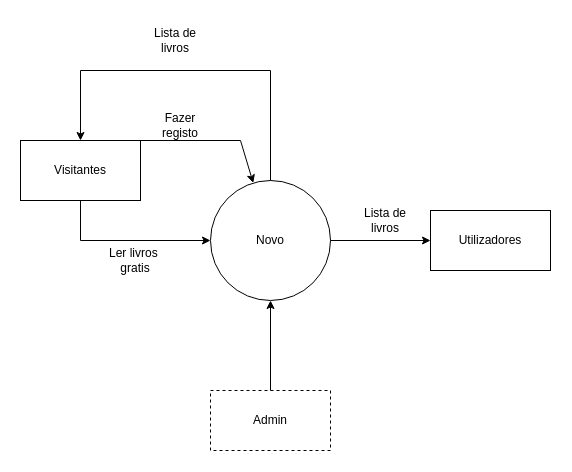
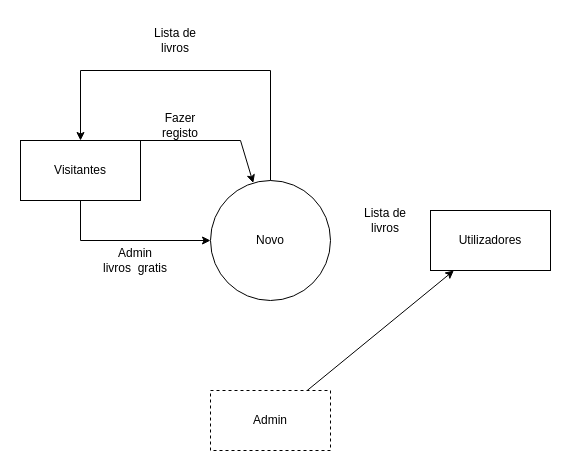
(377, 241) -> none
(136, 261) -> (136, 261)
(271, 349) -> (378, 333)
